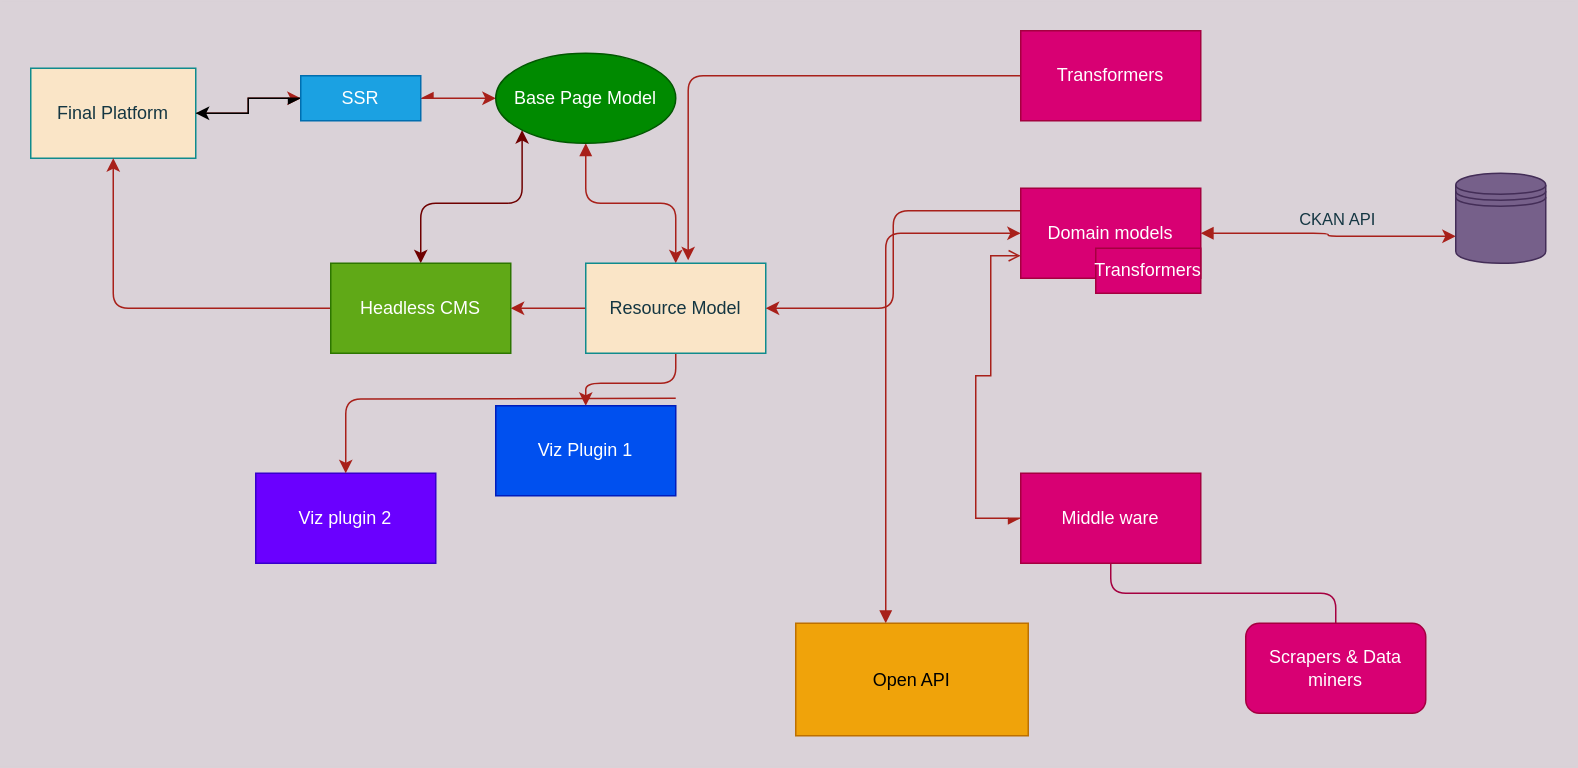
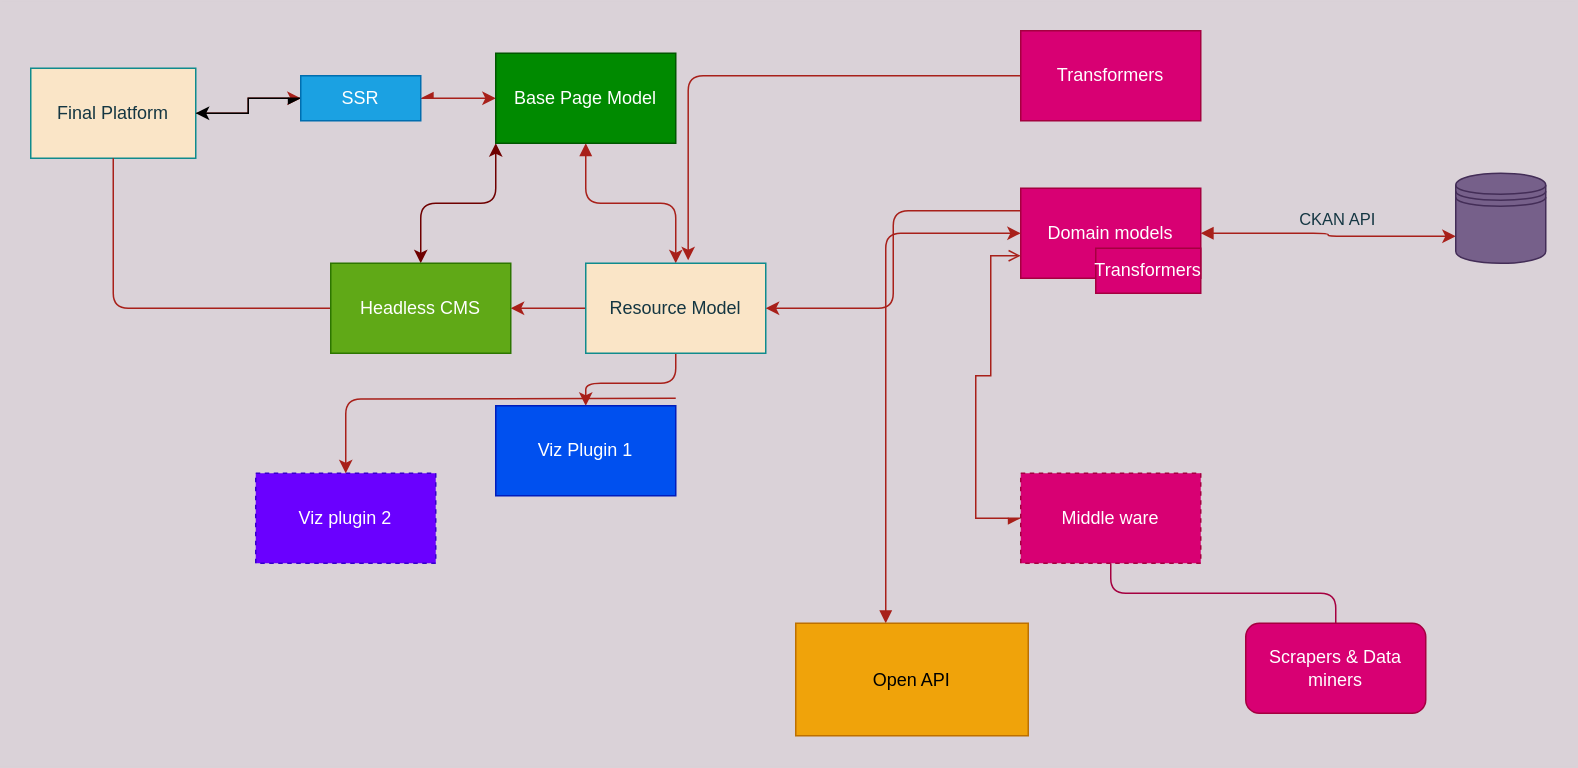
(586, 98) -> (586, 98)
(113, 170) -> (113, 165)
(346, 518) -> (346, 518)
(1111, 518) -> (1111, 518)
